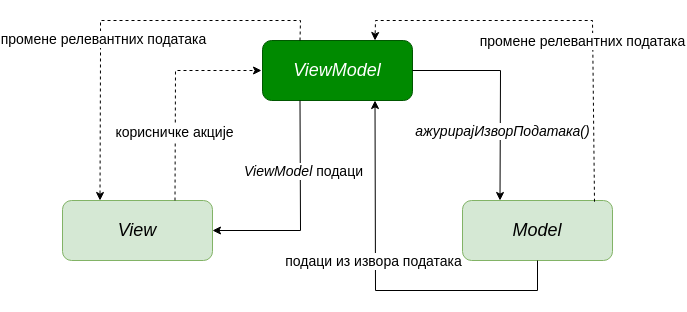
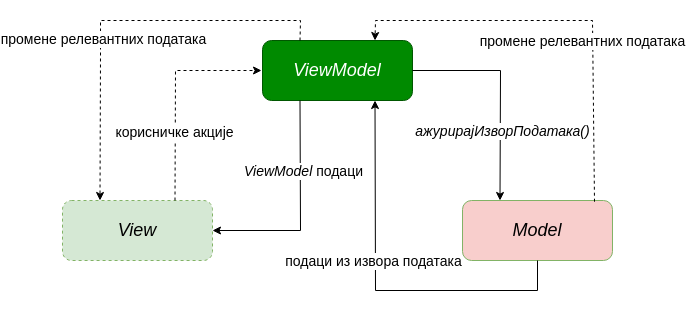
(138, 231) -> (138, 231)
(538, 231) -> (538, 231)
